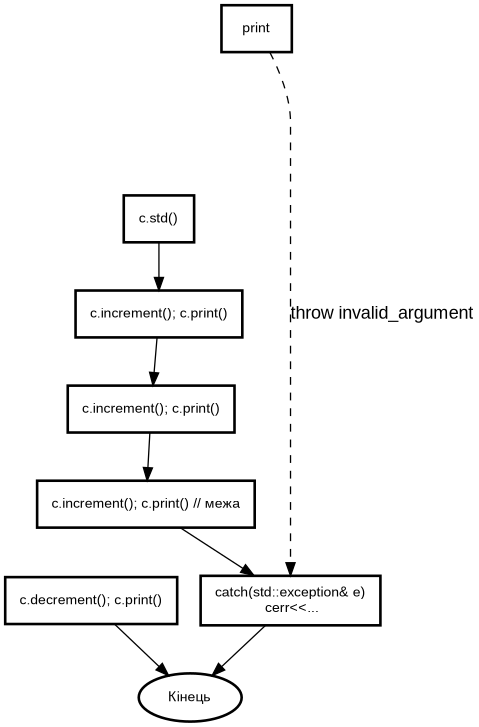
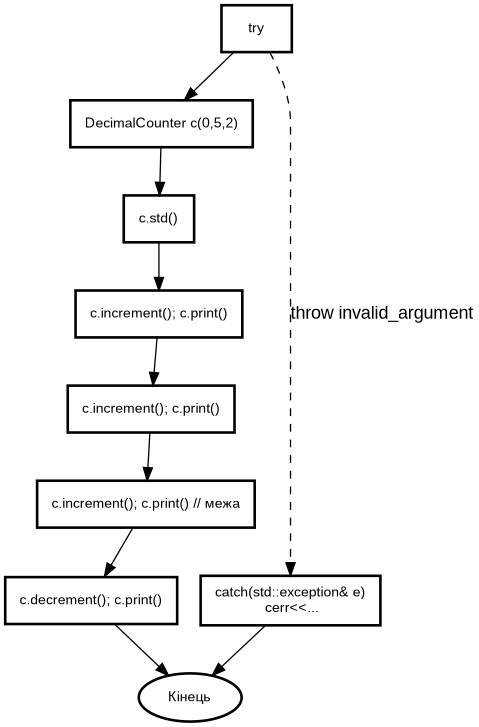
(257, 29) -> (257, 29)
none -> (162, 124)
(212, 548) -> (122, 546)
